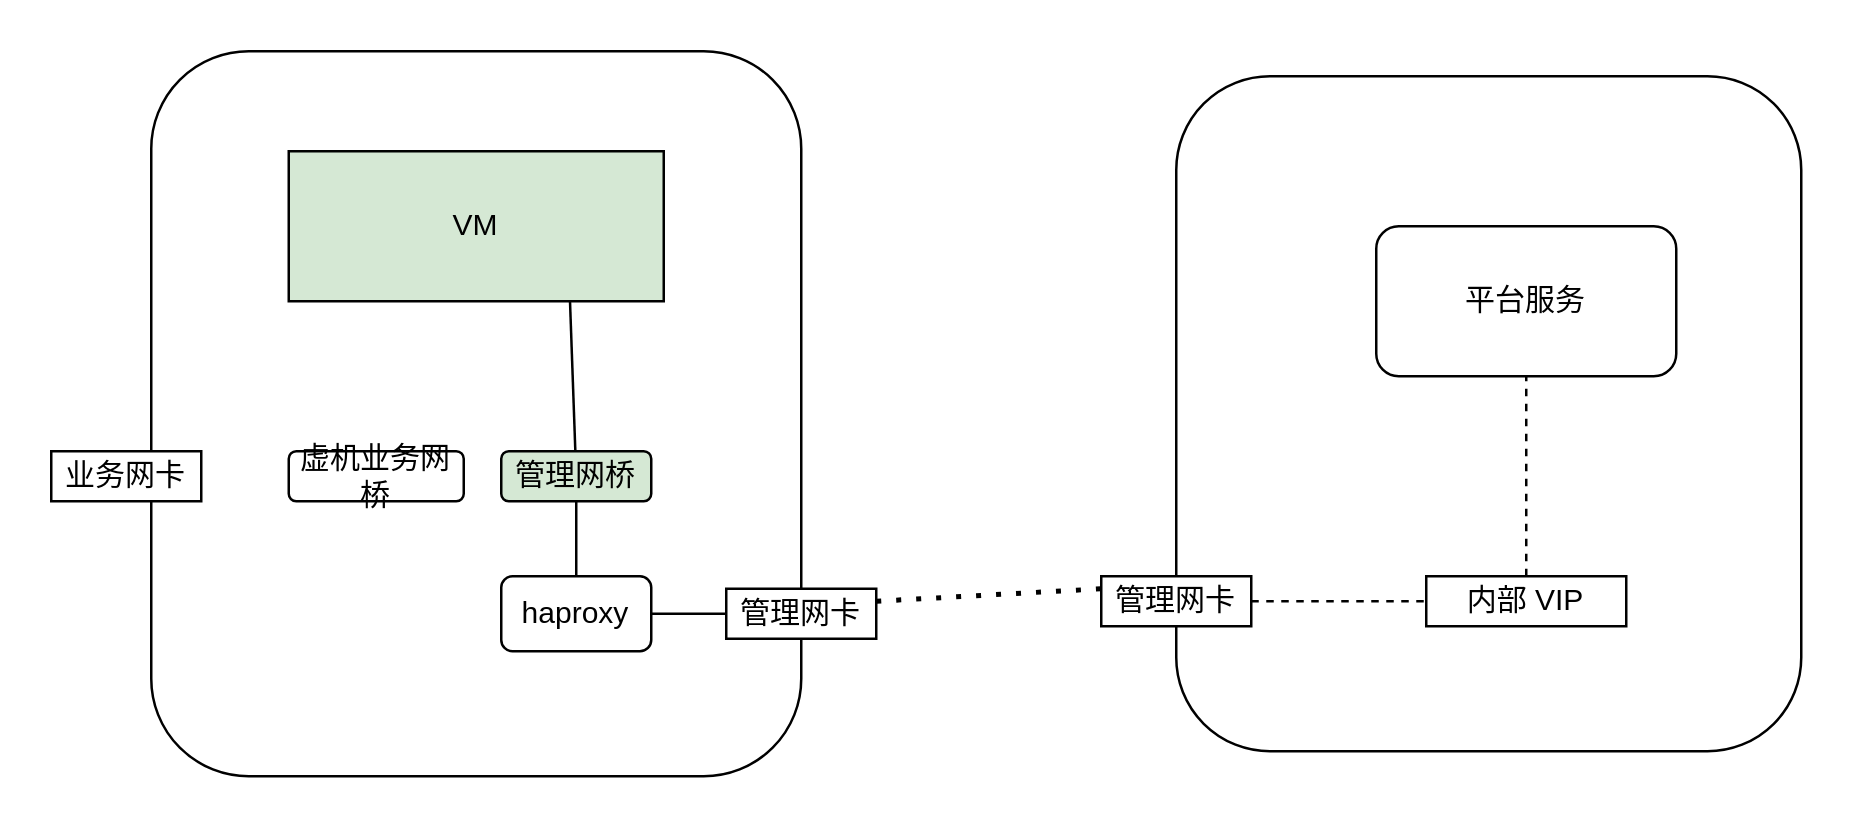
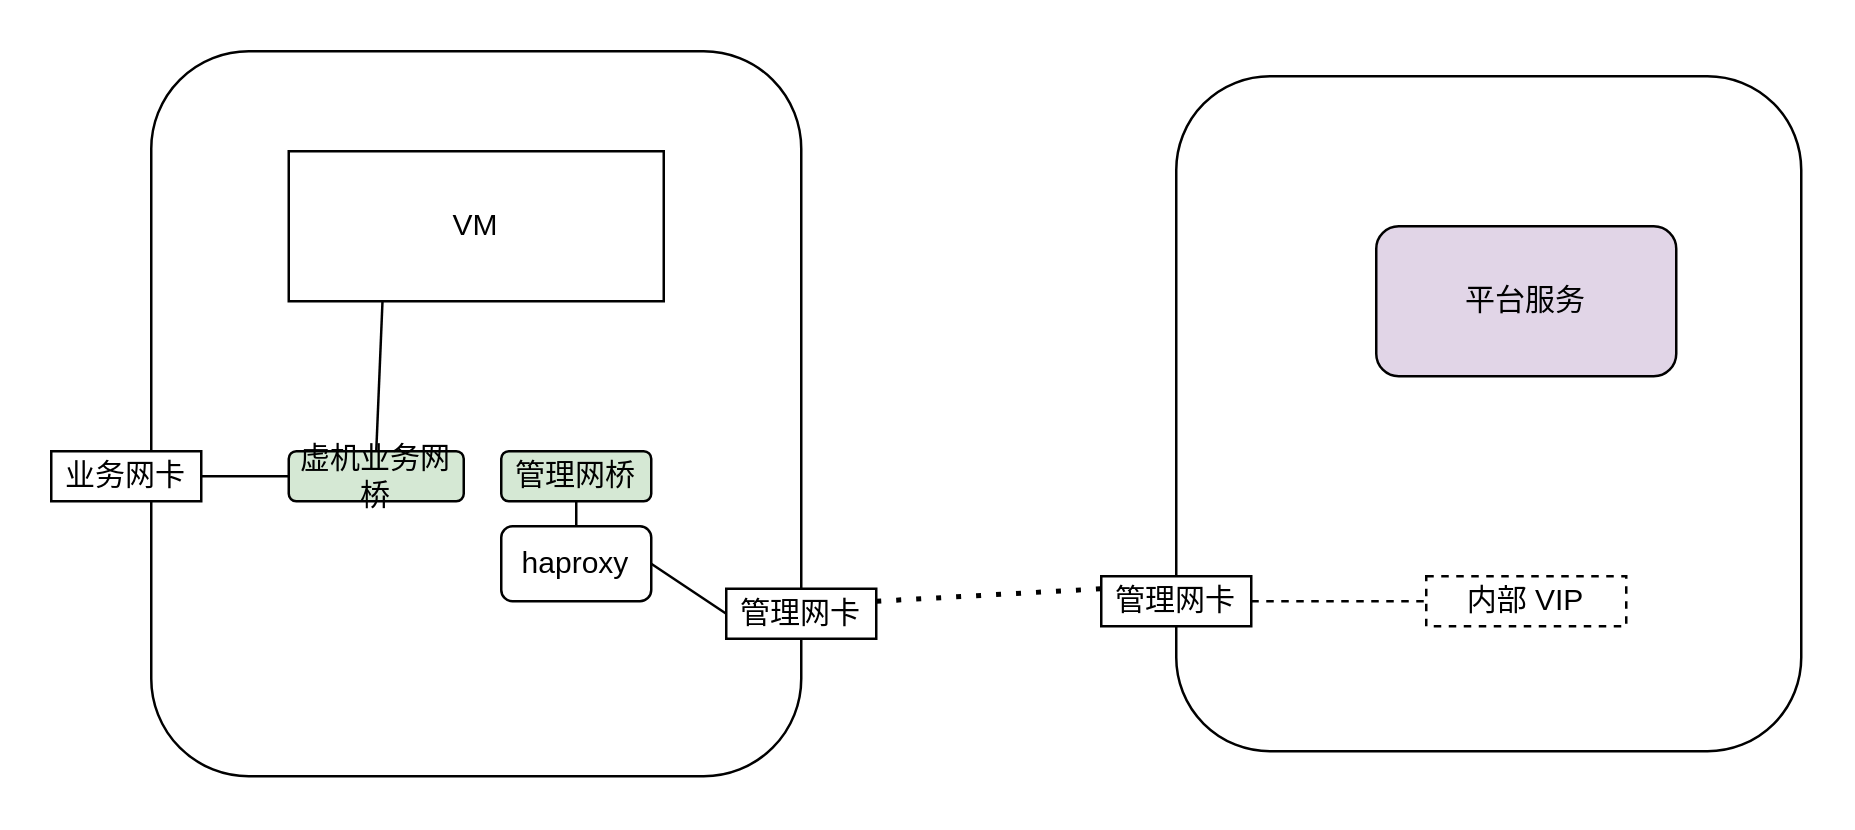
(476, 226) -> (476, 226)
(1526, 301) -> (1526, 301)
none -> (379, 376)
(573, 376) -> none
none -> (244, 476)
(376, 476) -> (376, 476)
(1526, 477) -> none
(1526, 601) -> (1526, 601)
(576, 614) -> (576, 564)
